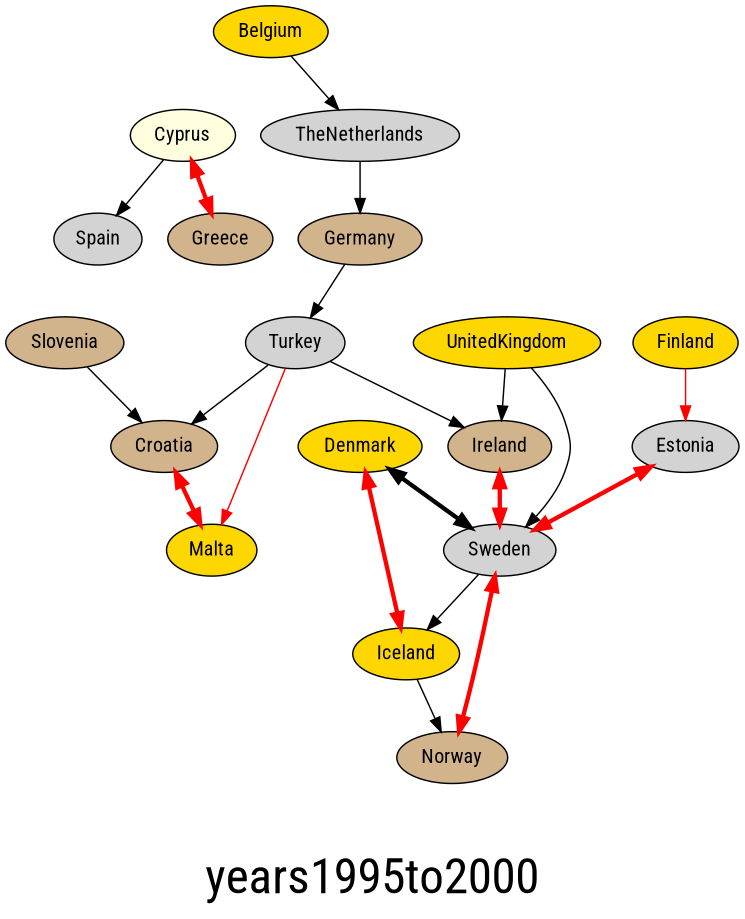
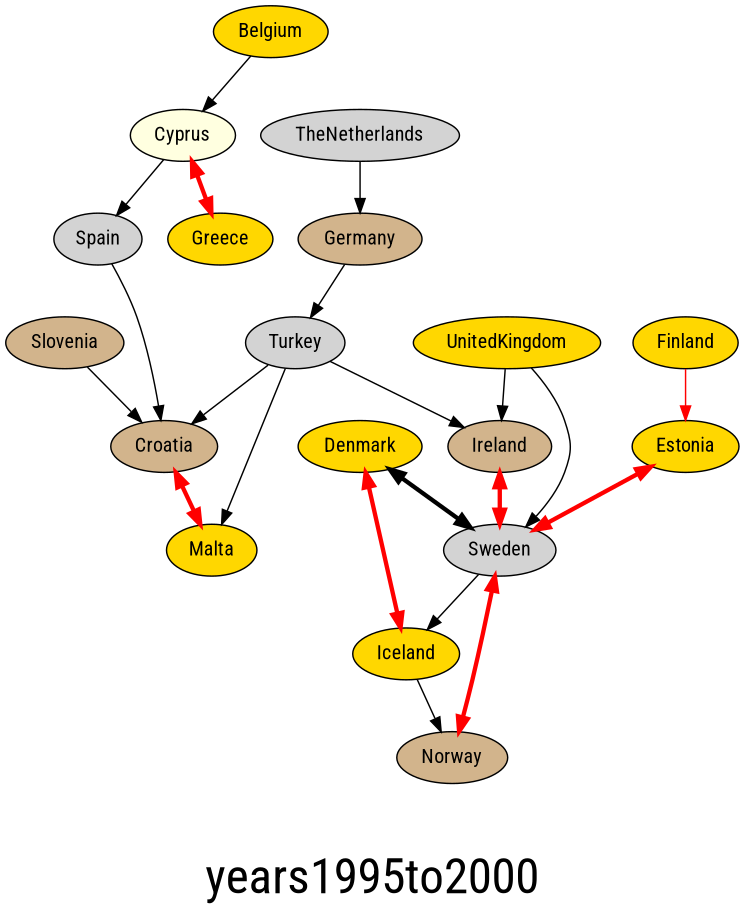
(310, 77) -> (232, 78)
(220, 239) -> (220, 239)
none -> (142, 333)
(256, 440) -> (256, 440)
(686, 446) -> (686, 446)
